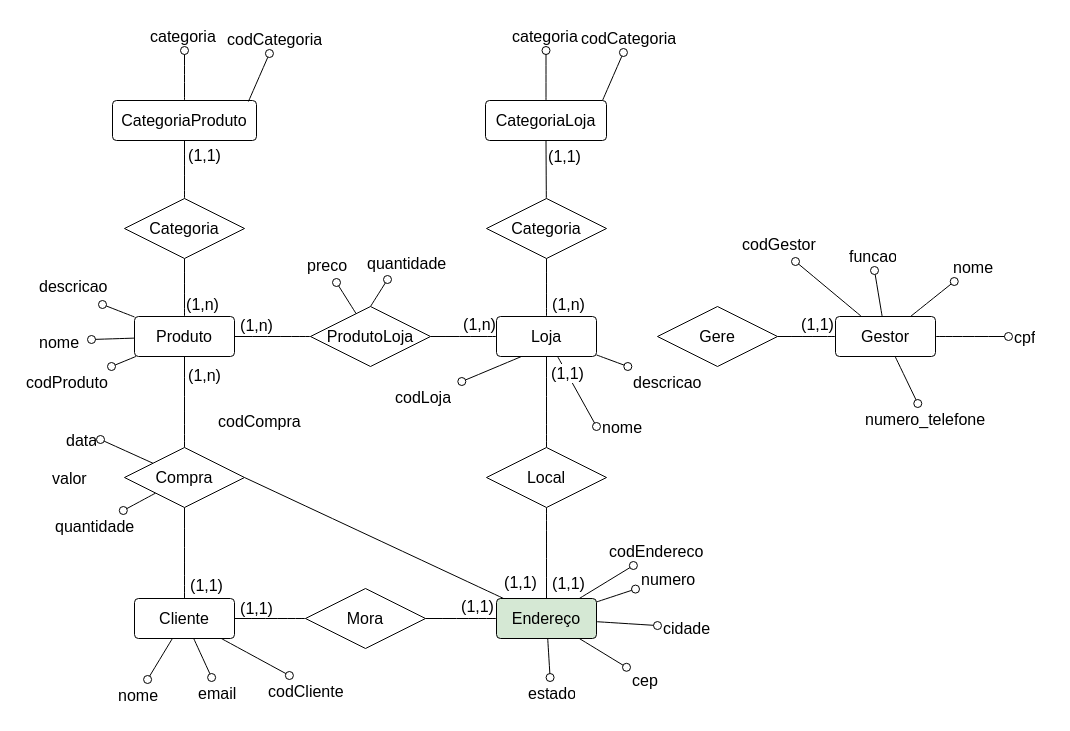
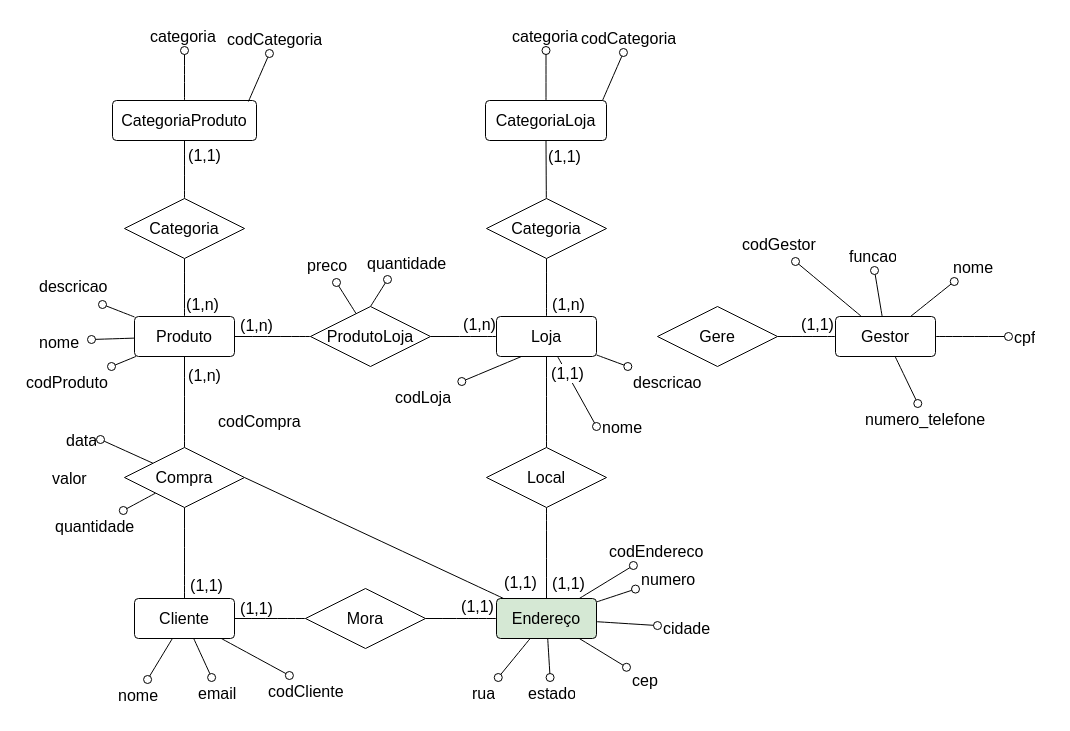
none -> (516, 655)
none -> (486, 693)
